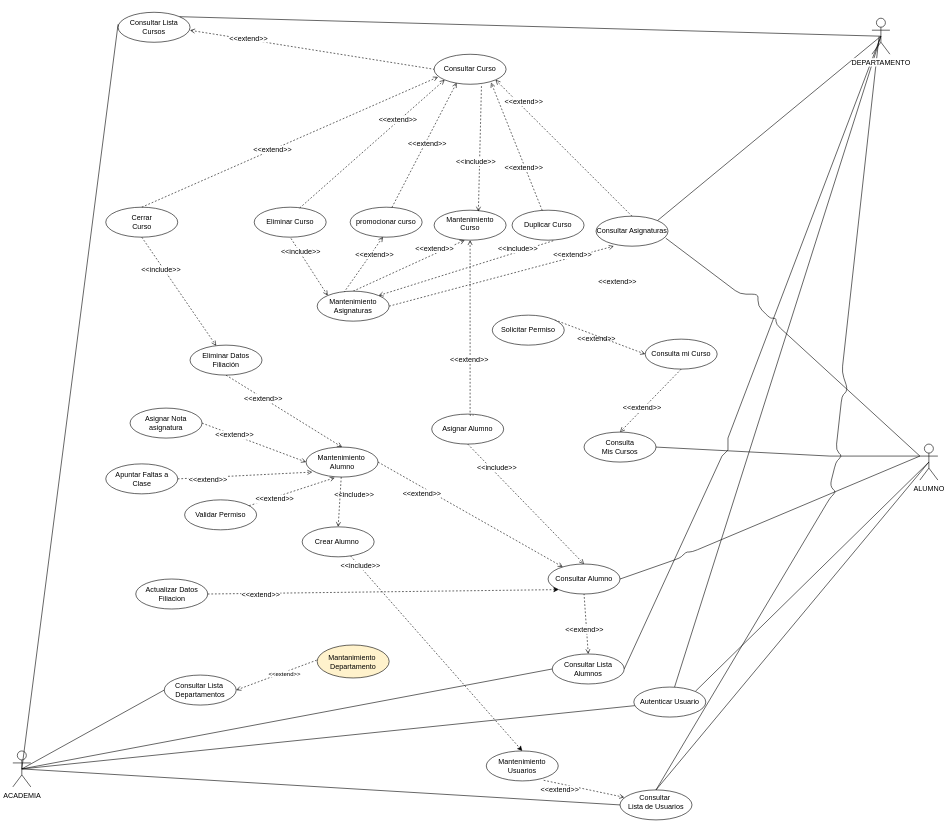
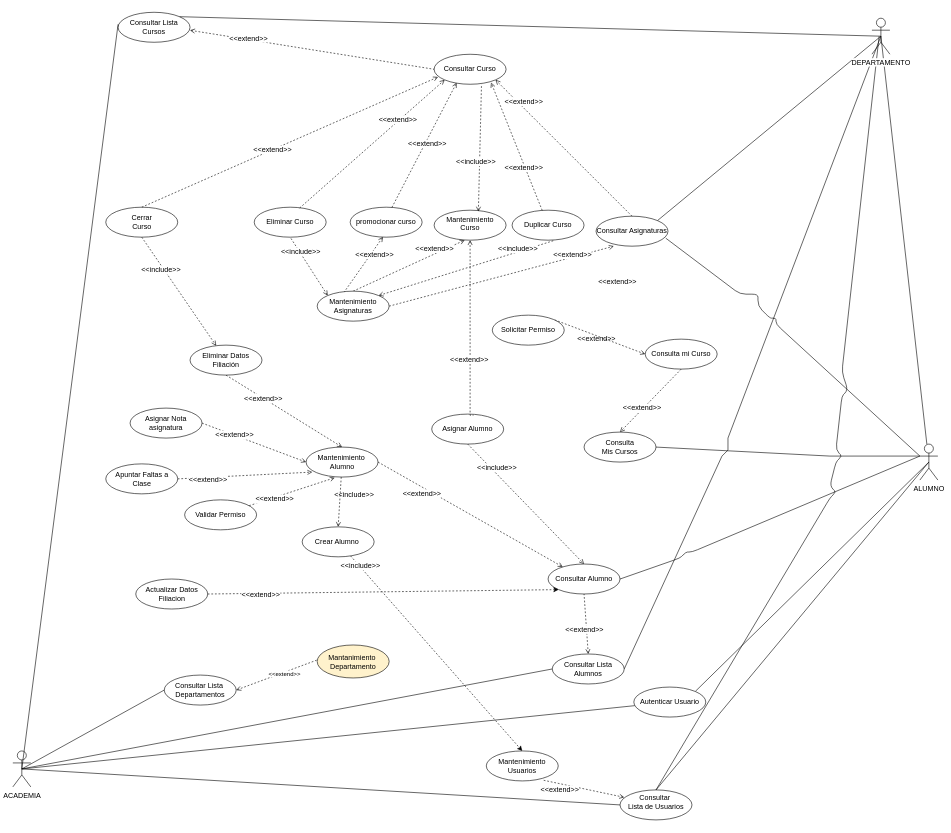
(775, 372) -> (905, 245)
